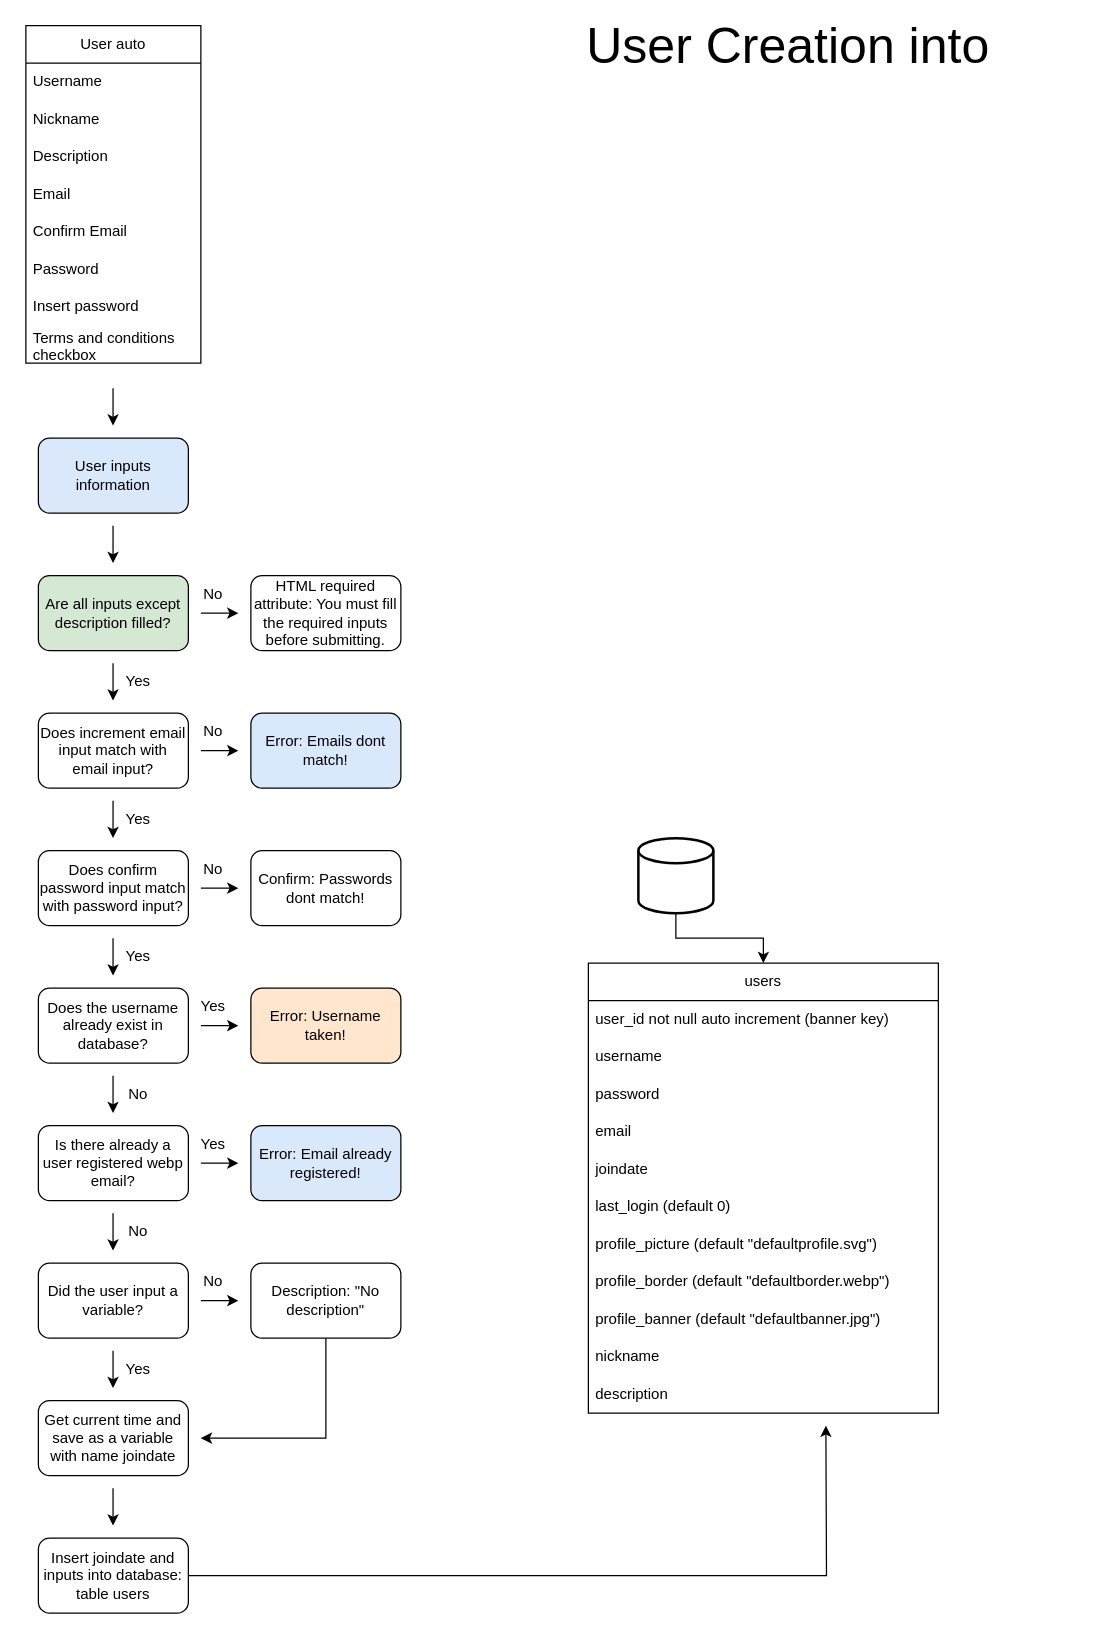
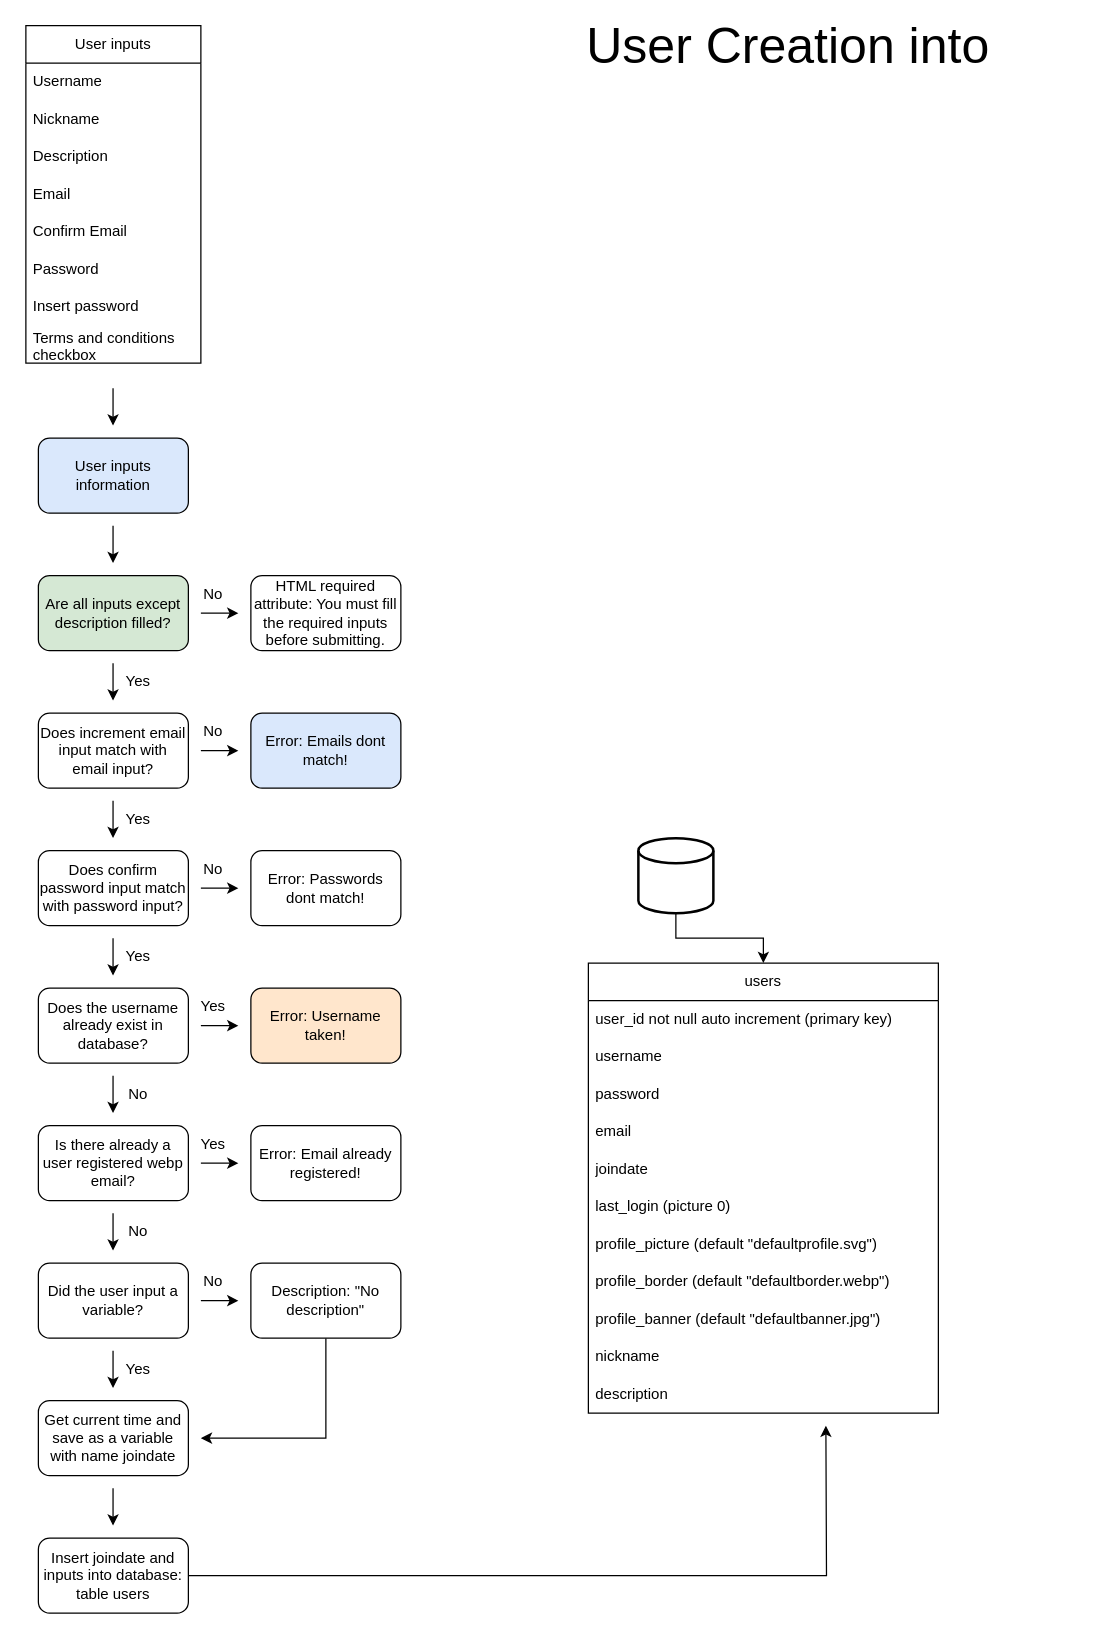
(113, 44) -> (113, 44)
(326, 888) -> (326, 888)
(761, 1019) -> (763, 1019)
(326, 1163) -> (326, 1163)
(676, 1207) -> (676, 1207)
